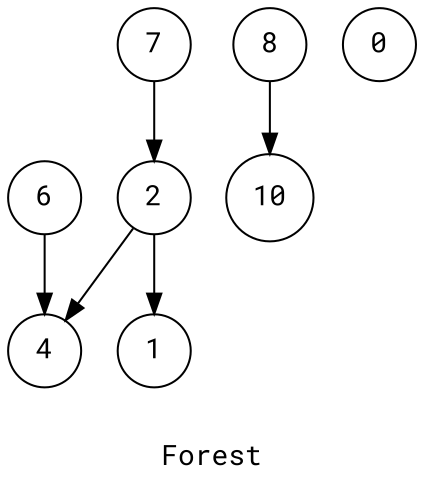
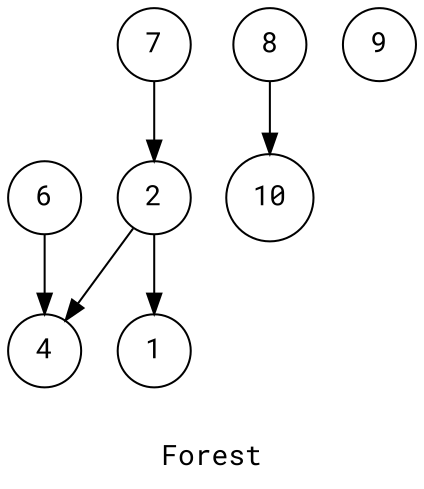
(379, 45) -> (379, 45)
